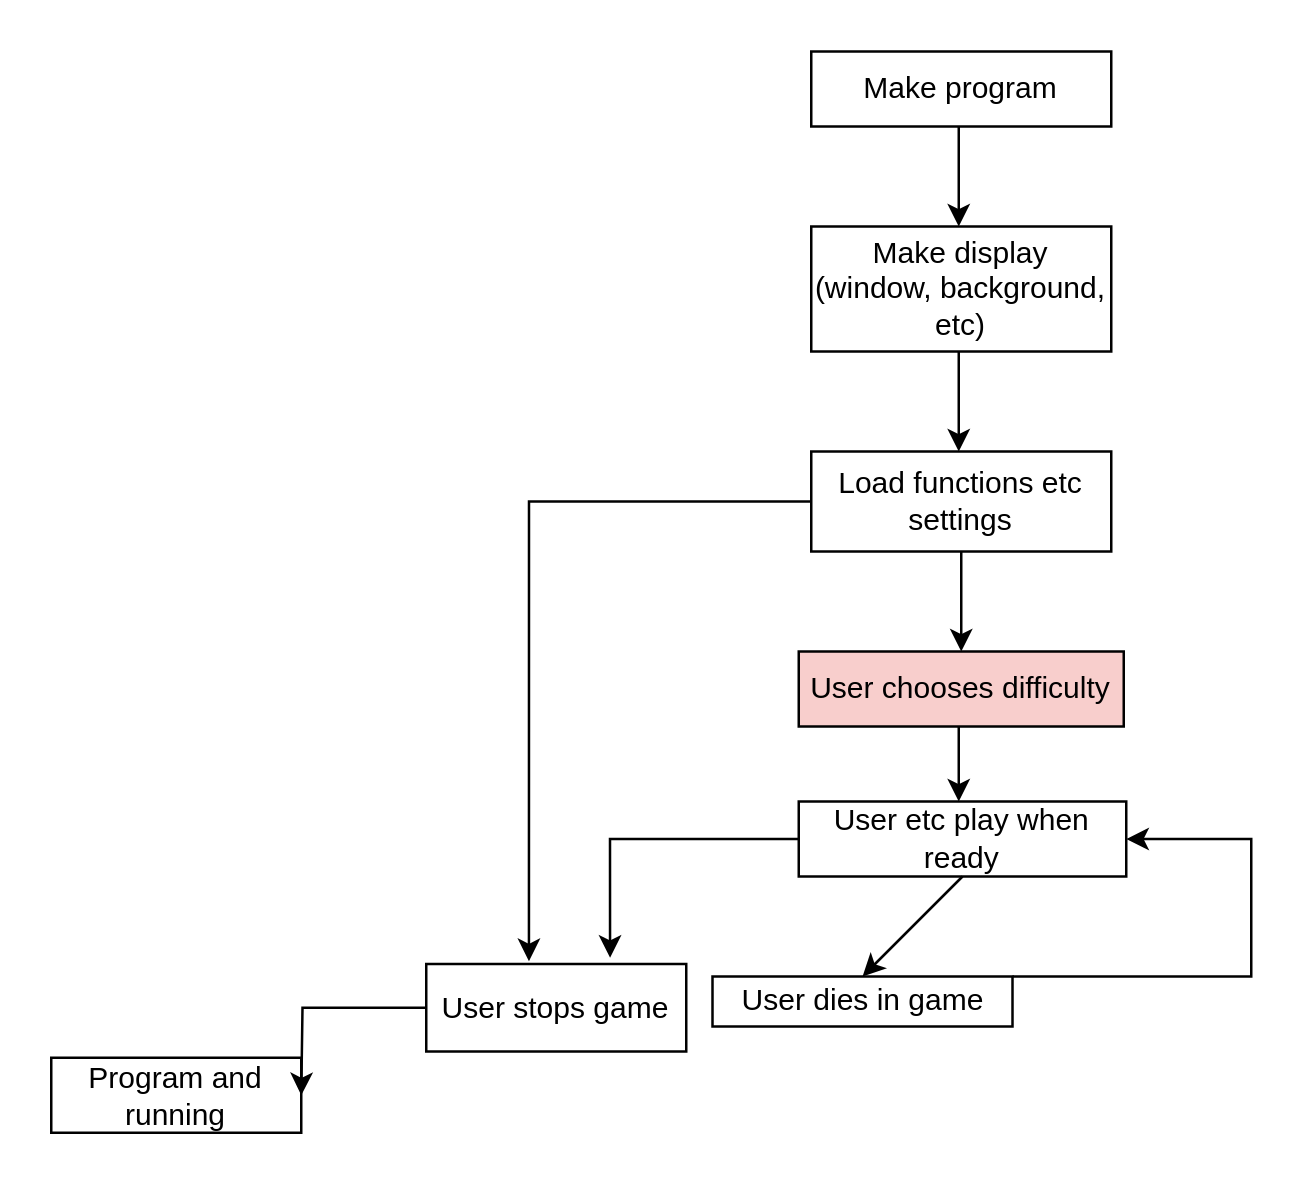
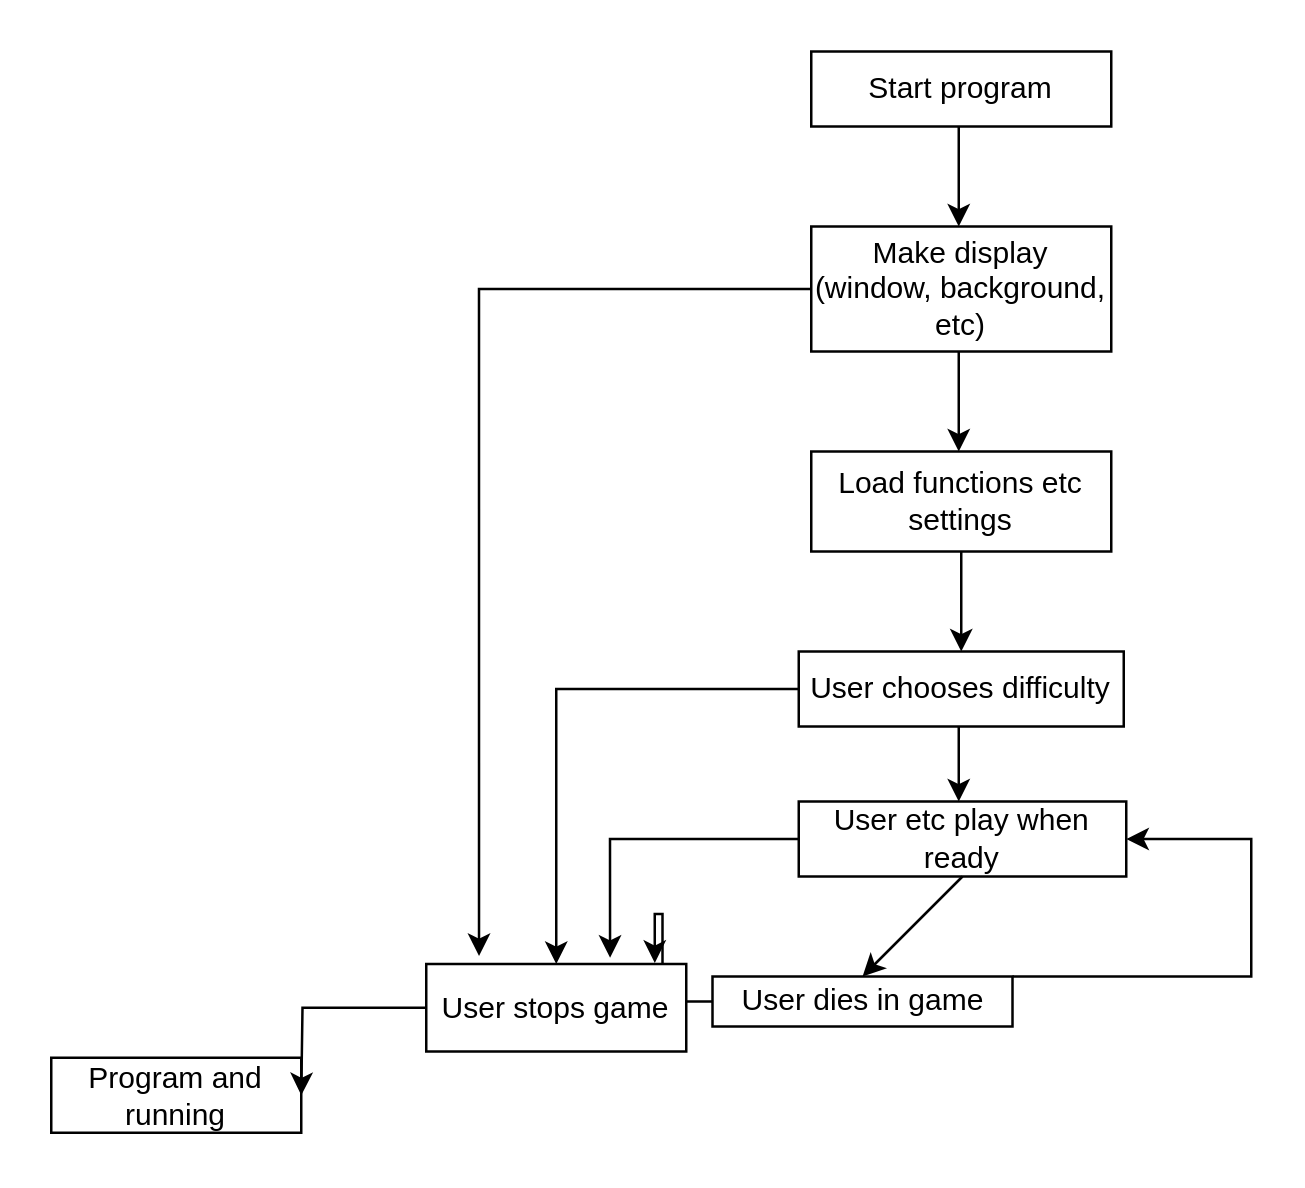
(961, 89) -> (961, 89)
none -> (479, 448)
(529, 581) -> none
(961, 689) -> (961, 689)
none -> (556, 698)
none -> (663, 919)
